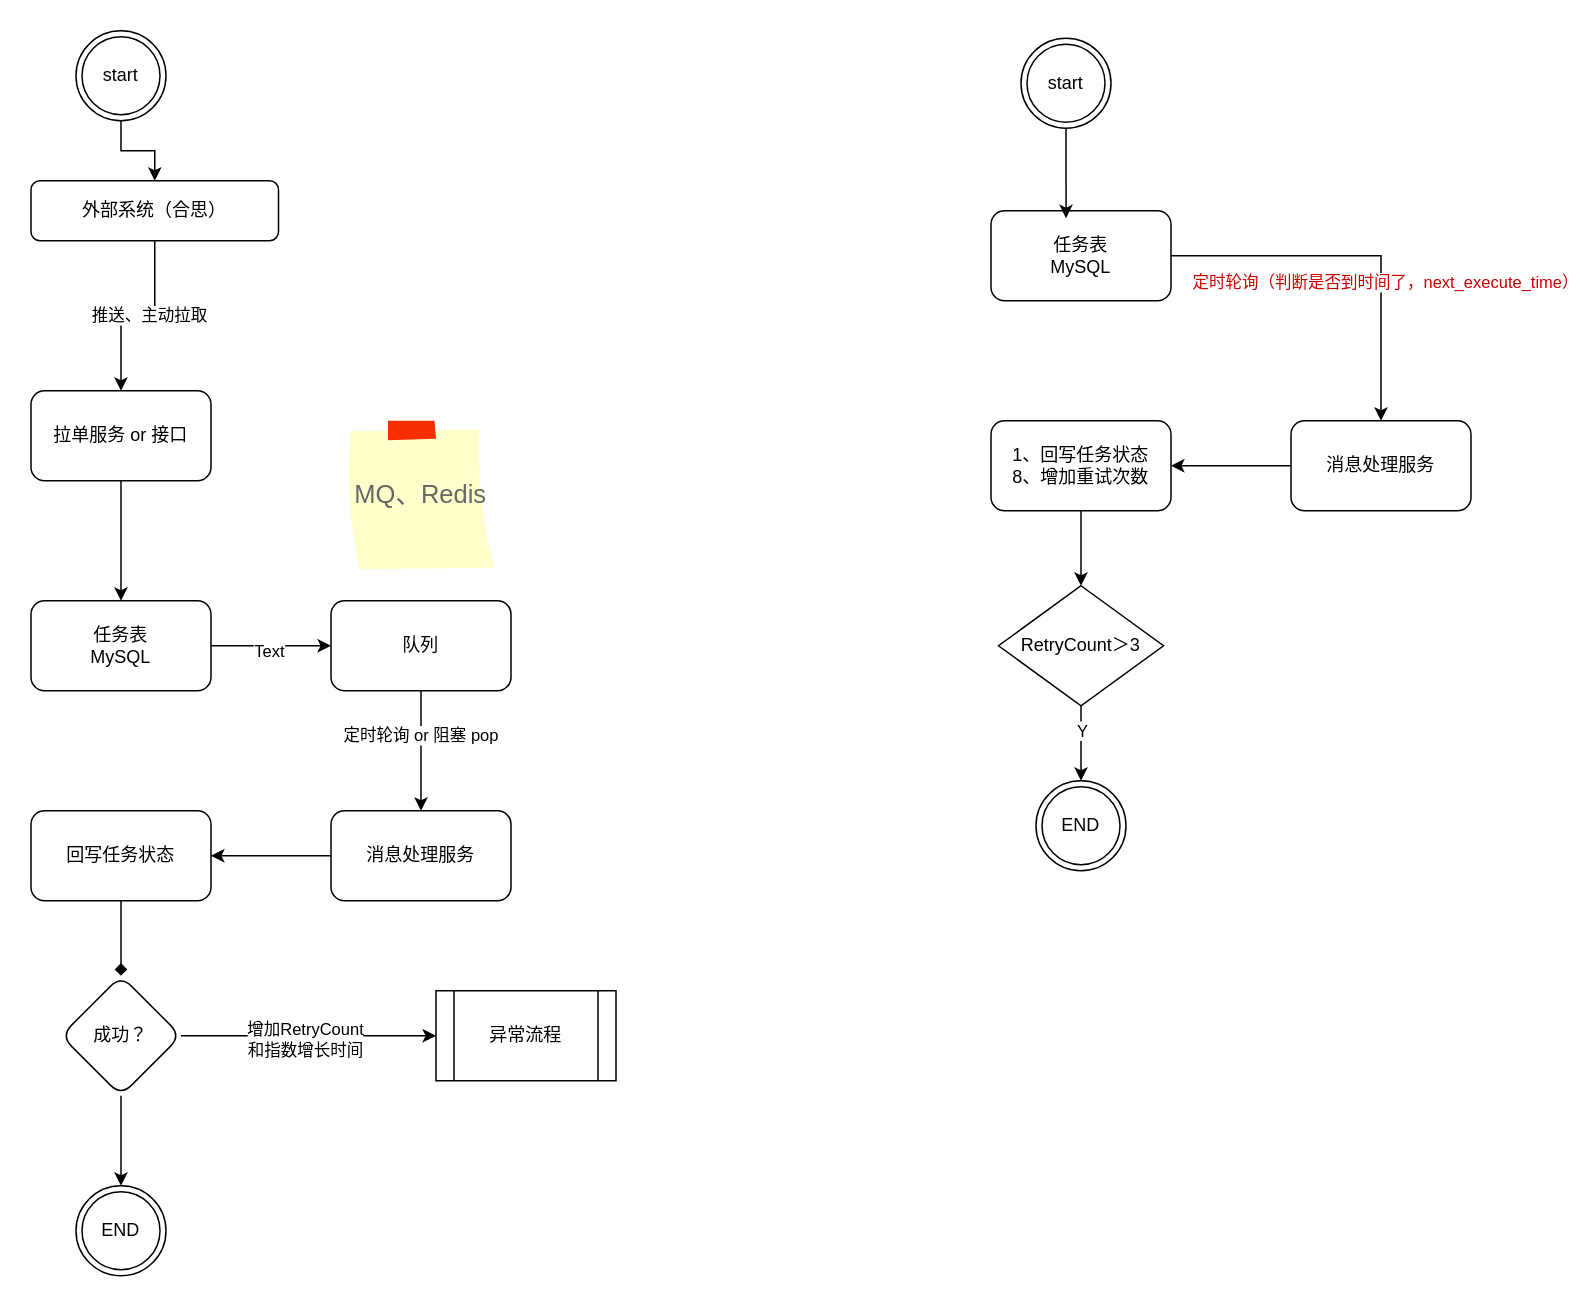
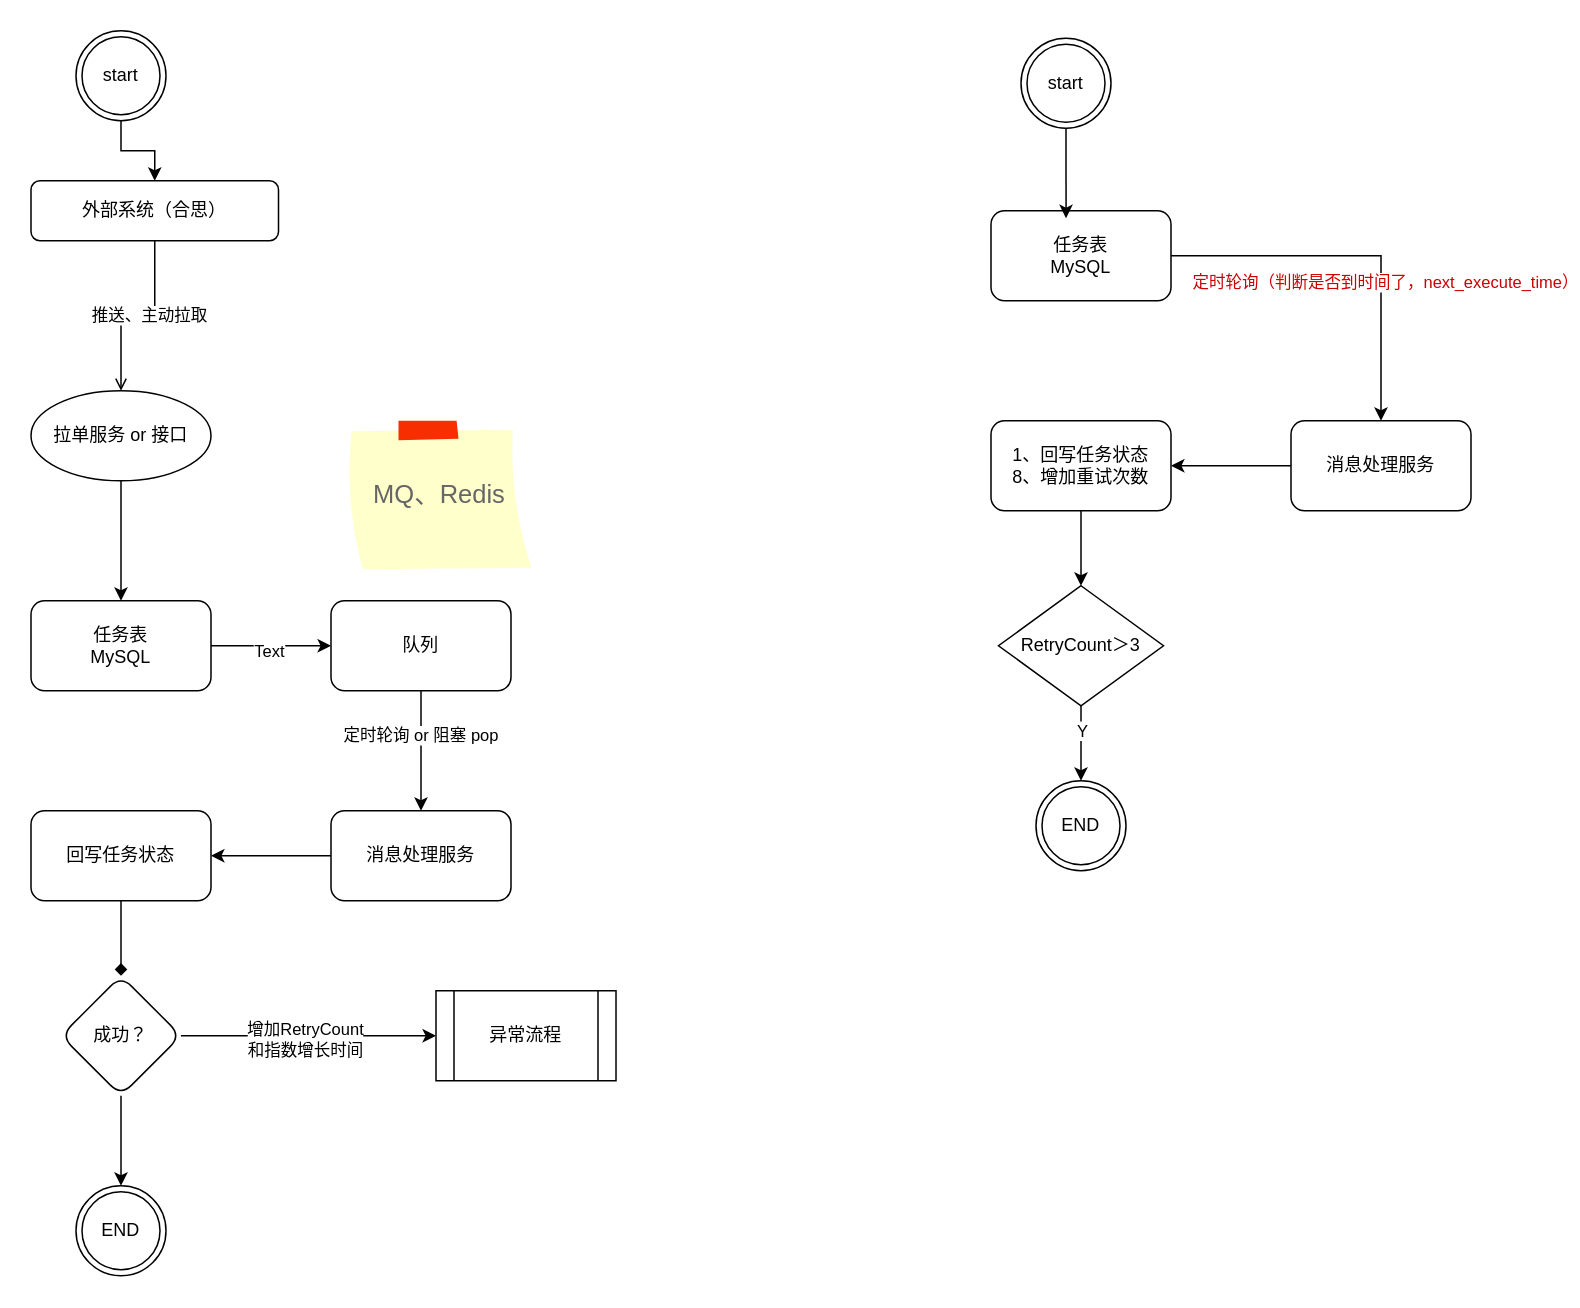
(121, 379) -> (121, 381)
(121, 436) -> (121, 436)
(421, 496) -> (440, 496)
